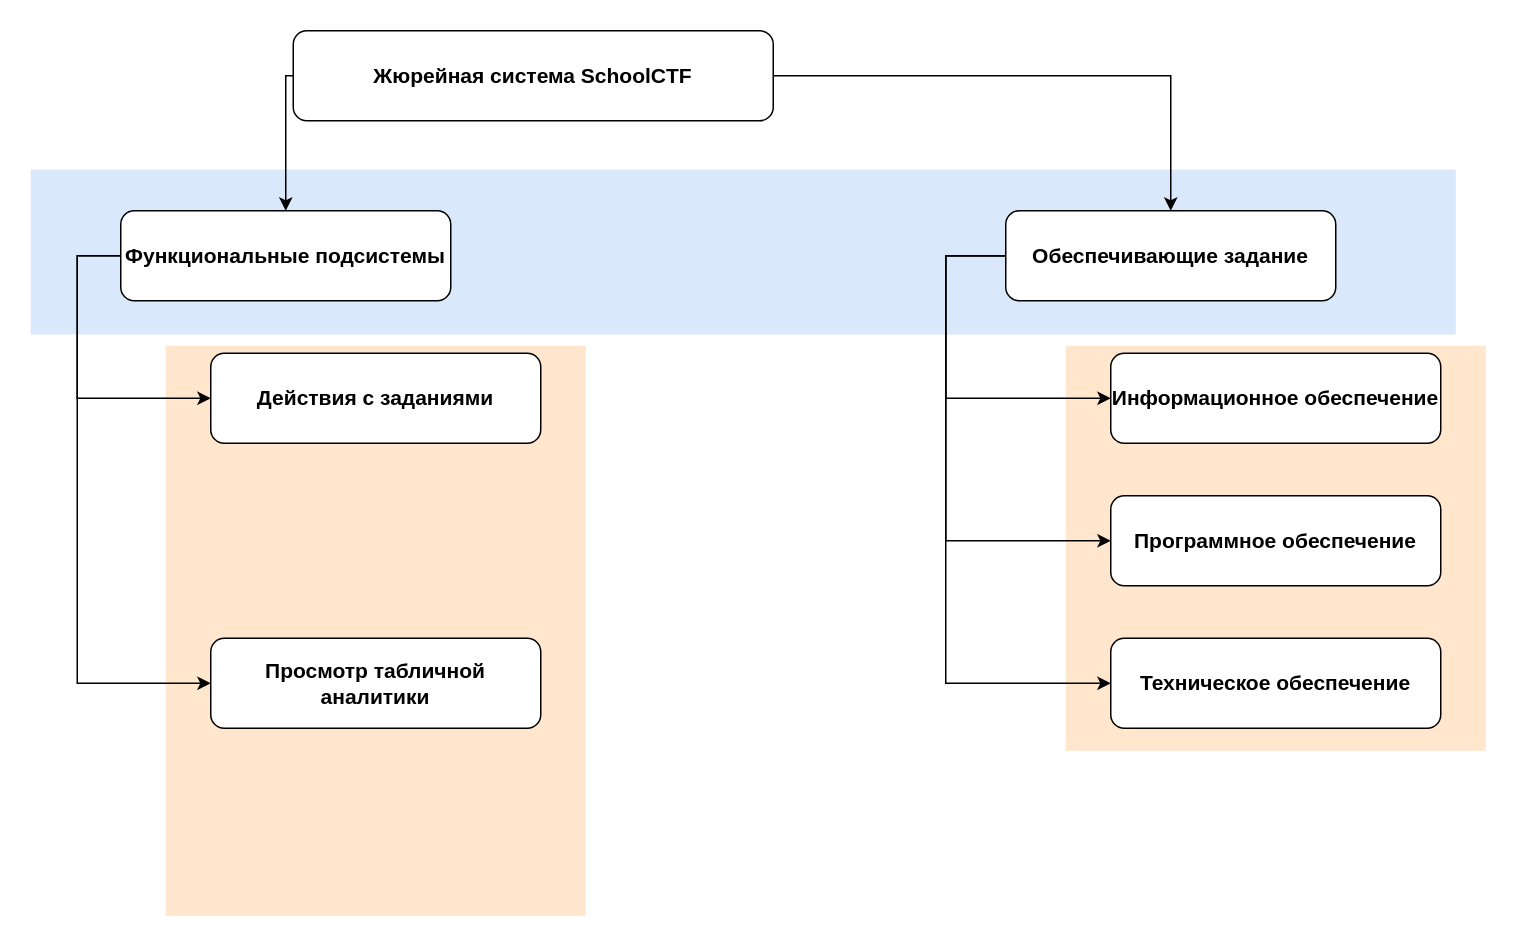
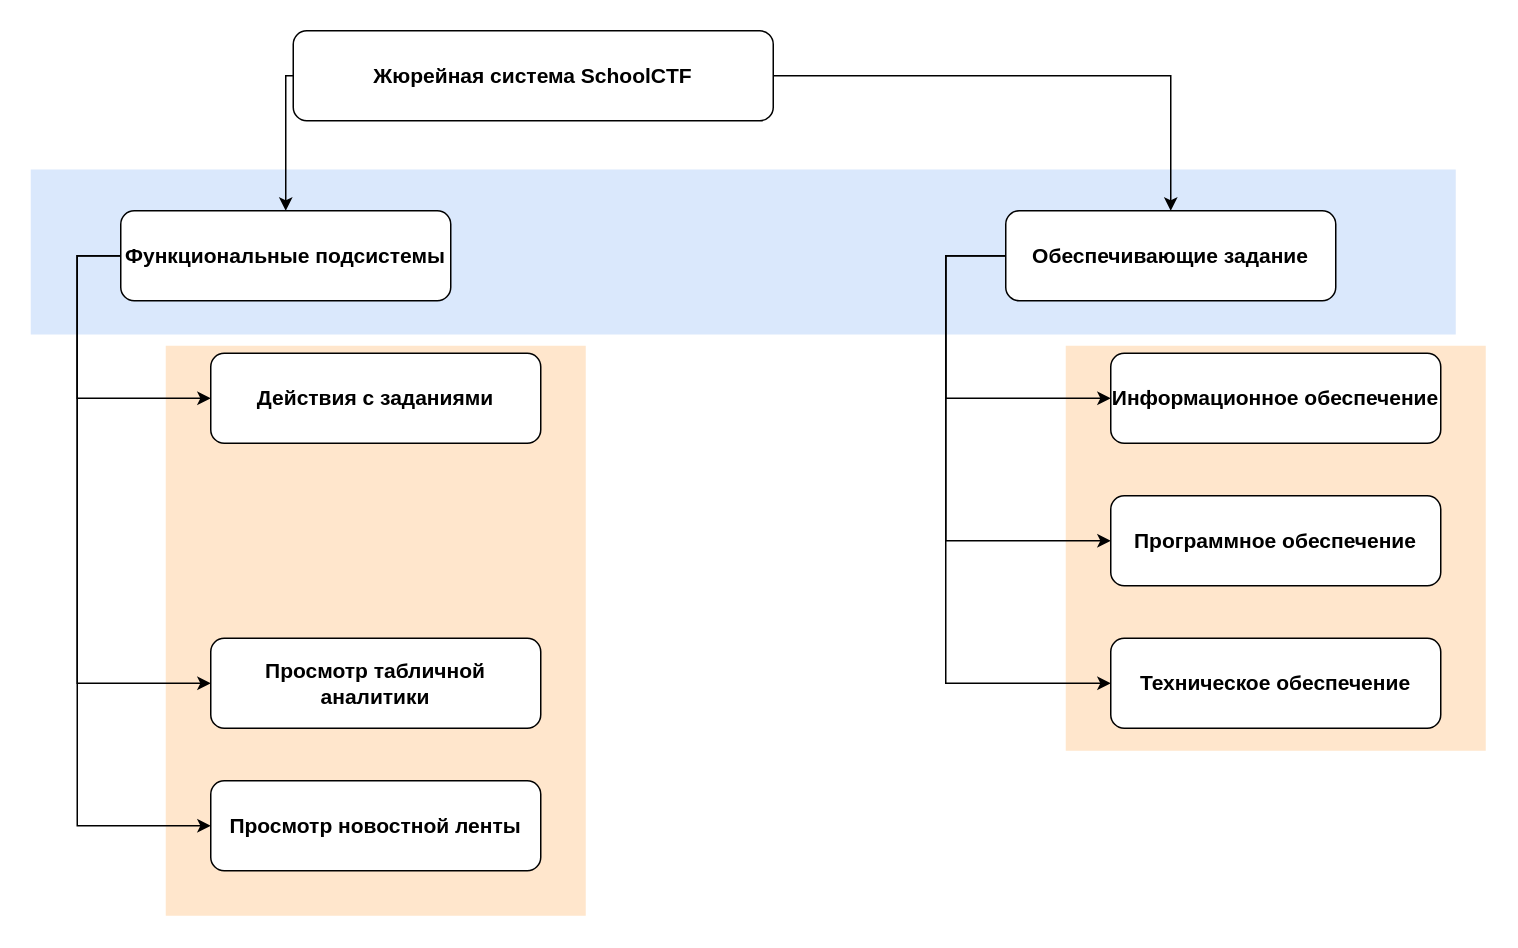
none -> (77, 817)
none -> (376, 826)
